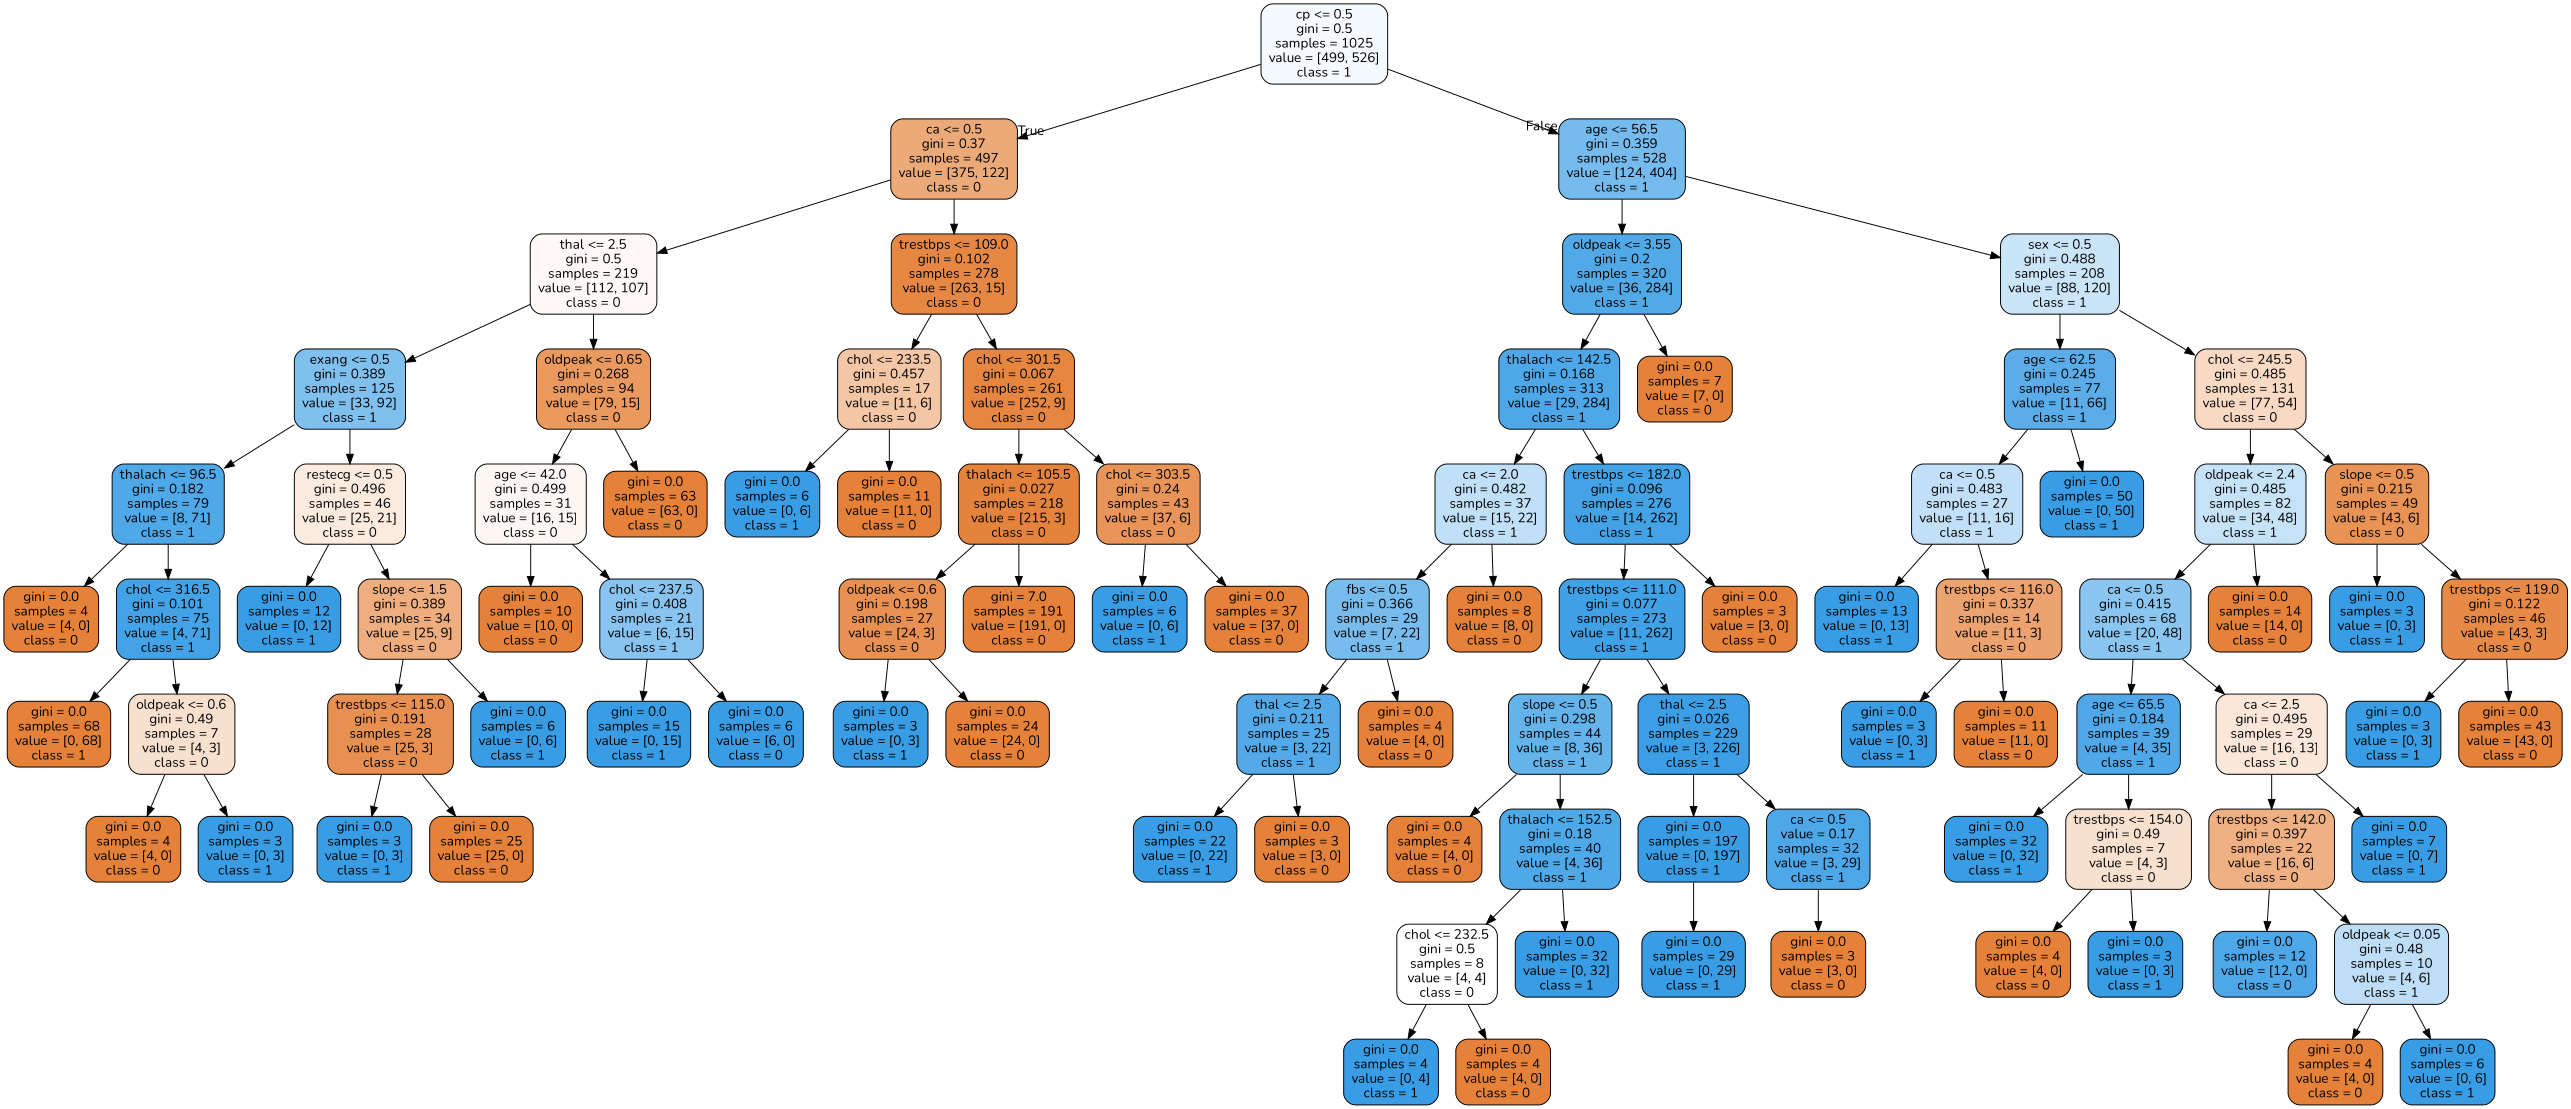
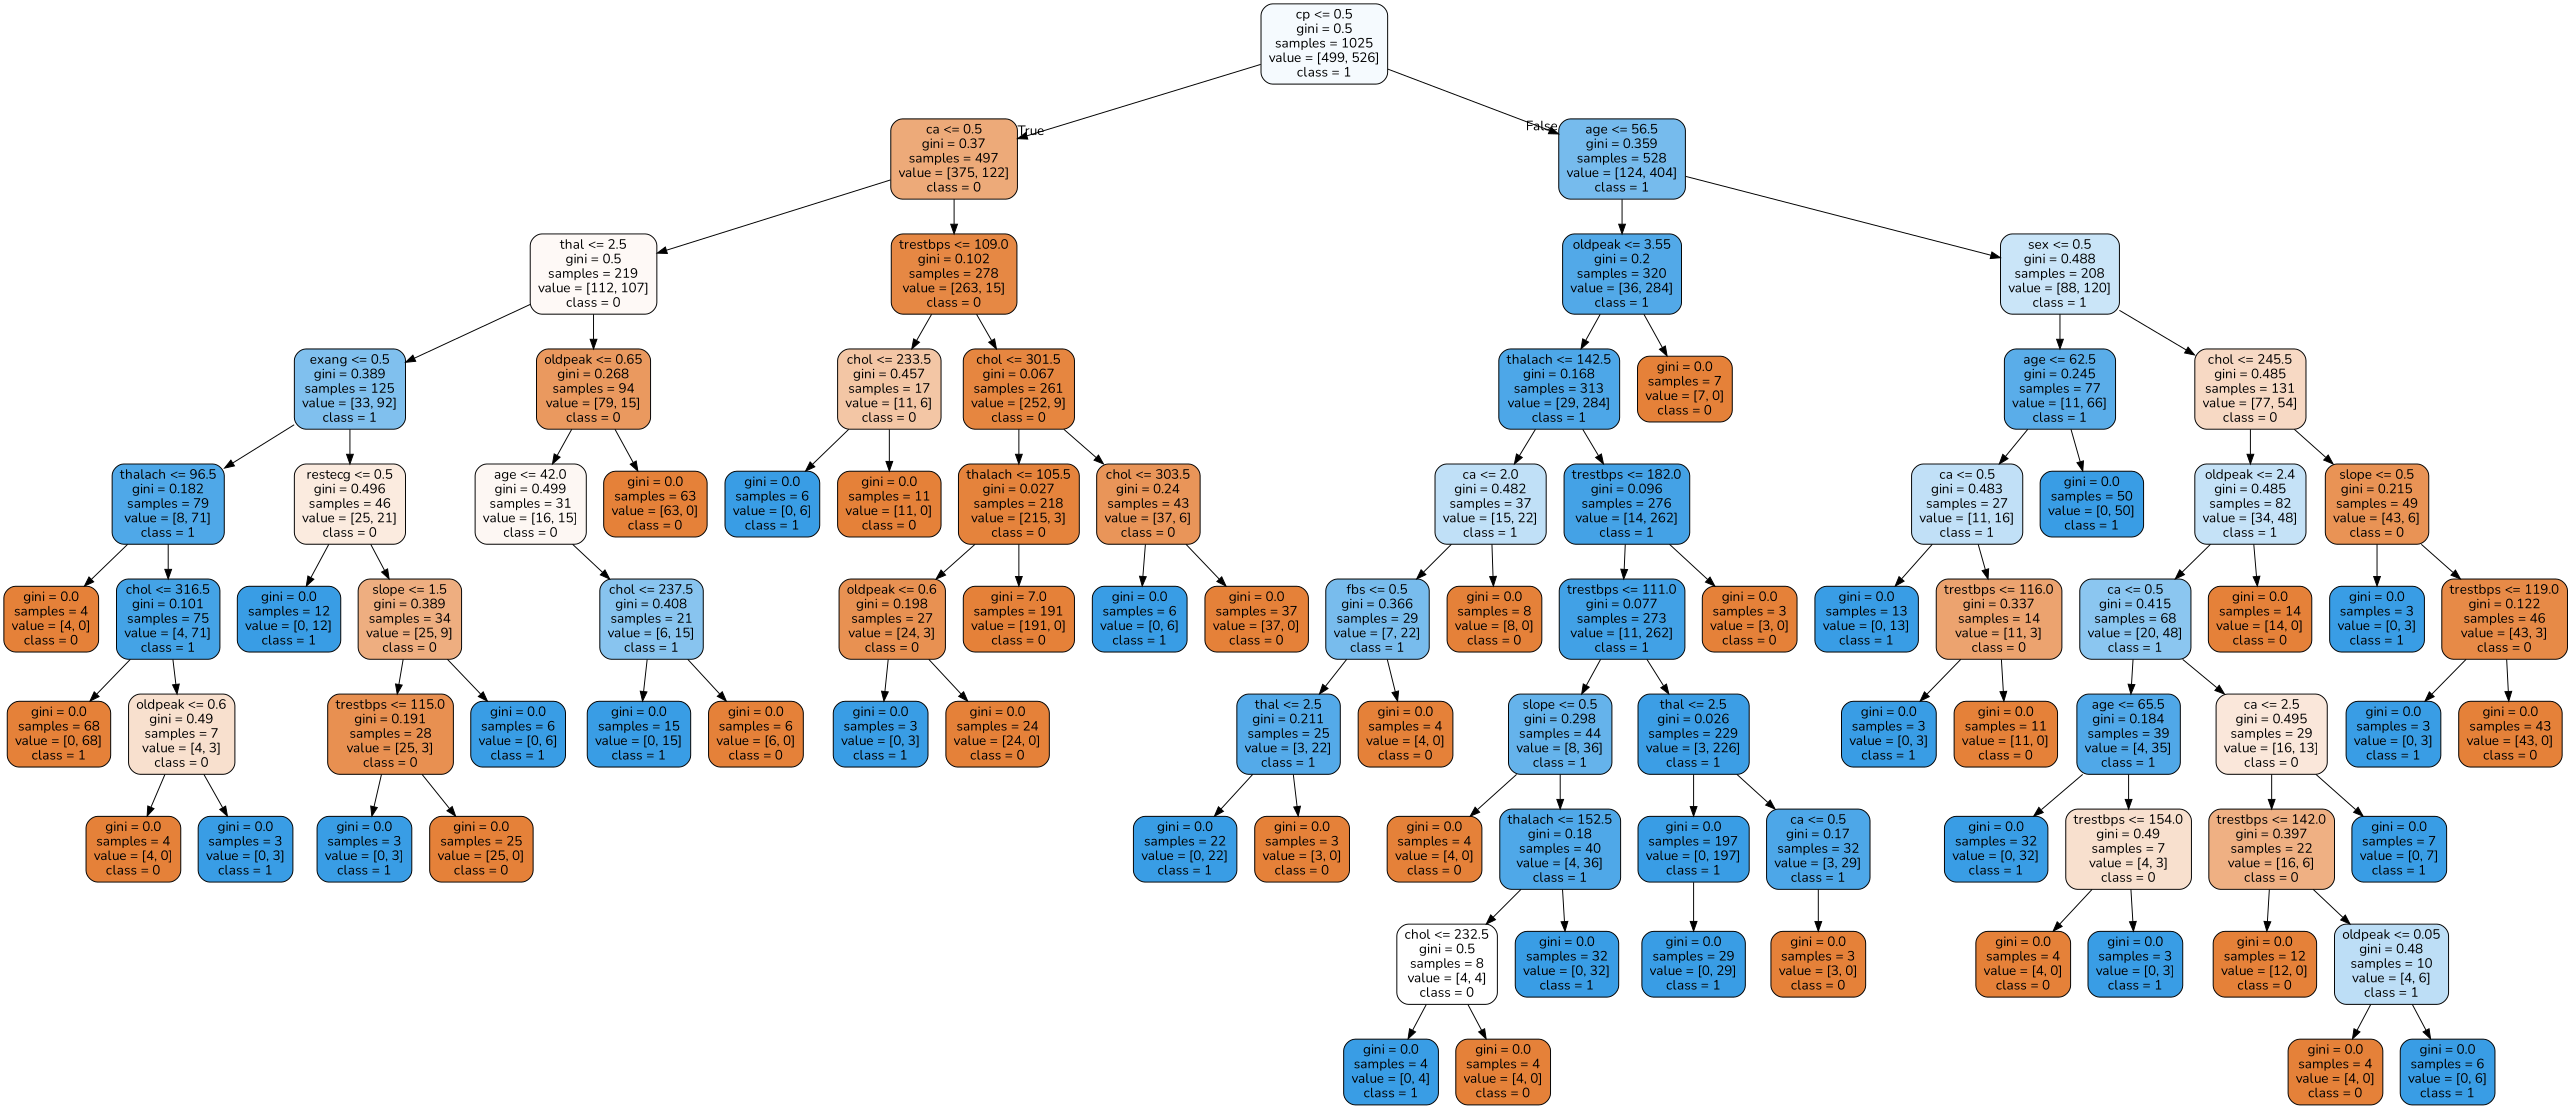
(531, 619) -> none
(756, 734) -> (756, 734)
(1818, 849) -> (1818, 849)
(2265, 964) -> (2265, 964)
